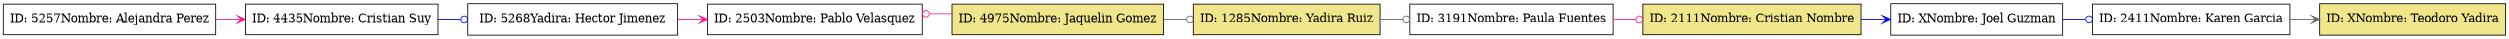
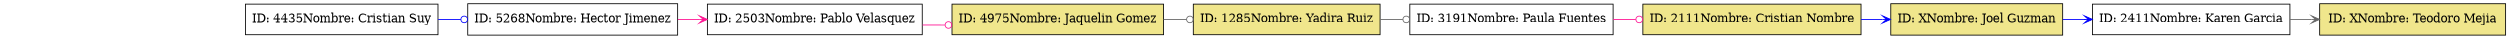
(940, 14) -> (934, 25)
(109, 19) -> none
(573, 19) -> (573, 19)
(1977, 19) -> (1977, 19)
(2074, 19) -> (2074, 19)
(2413, 19) -> (2413, 19)
